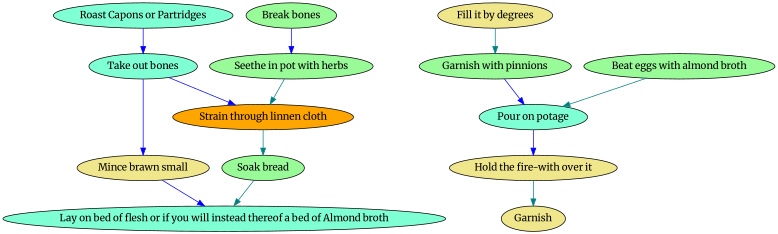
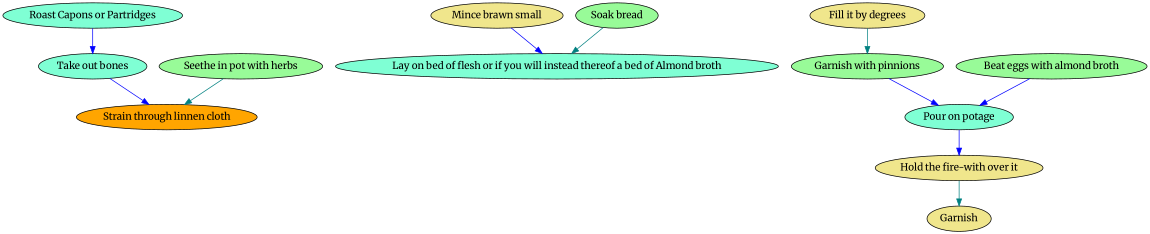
(291, 16) -> none
(608, 91) -> (1008, 90)
(143, 114) -> none
(263, 139) -> none
